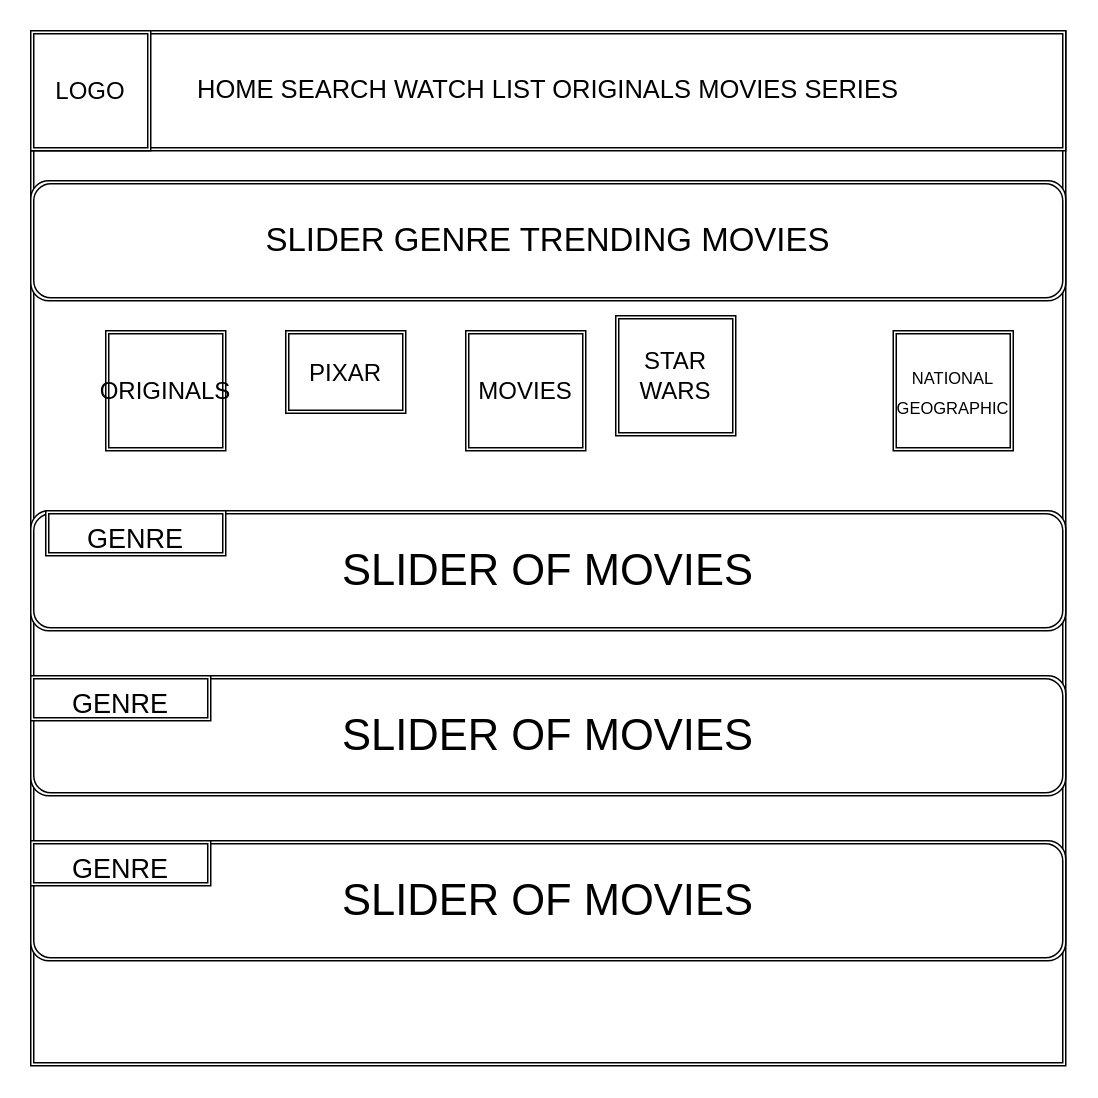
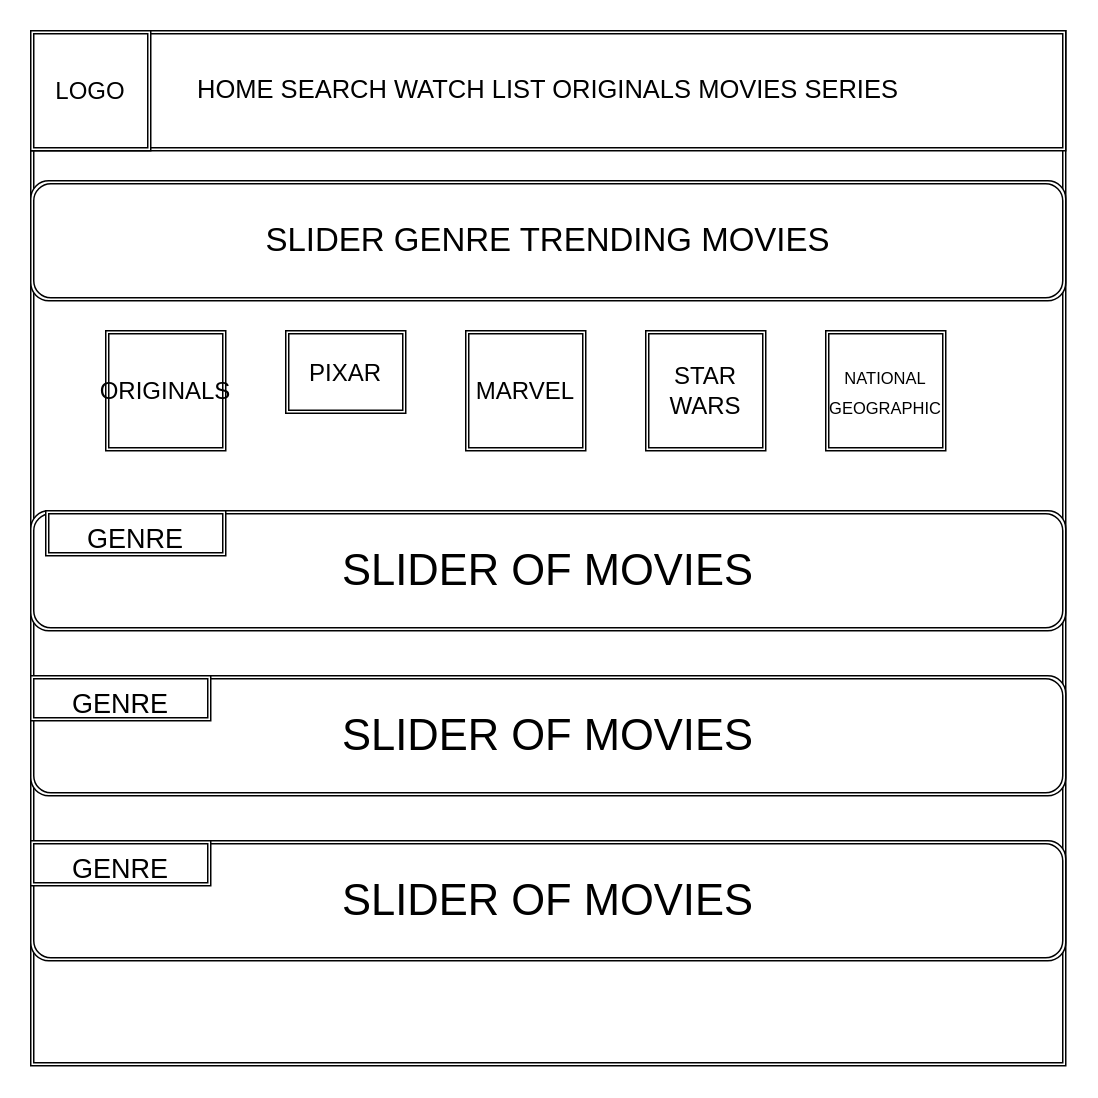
(676, 376) -> (706, 391)
(526, 391) -> (526, 391)
(953, 391) -> (886, 391)
